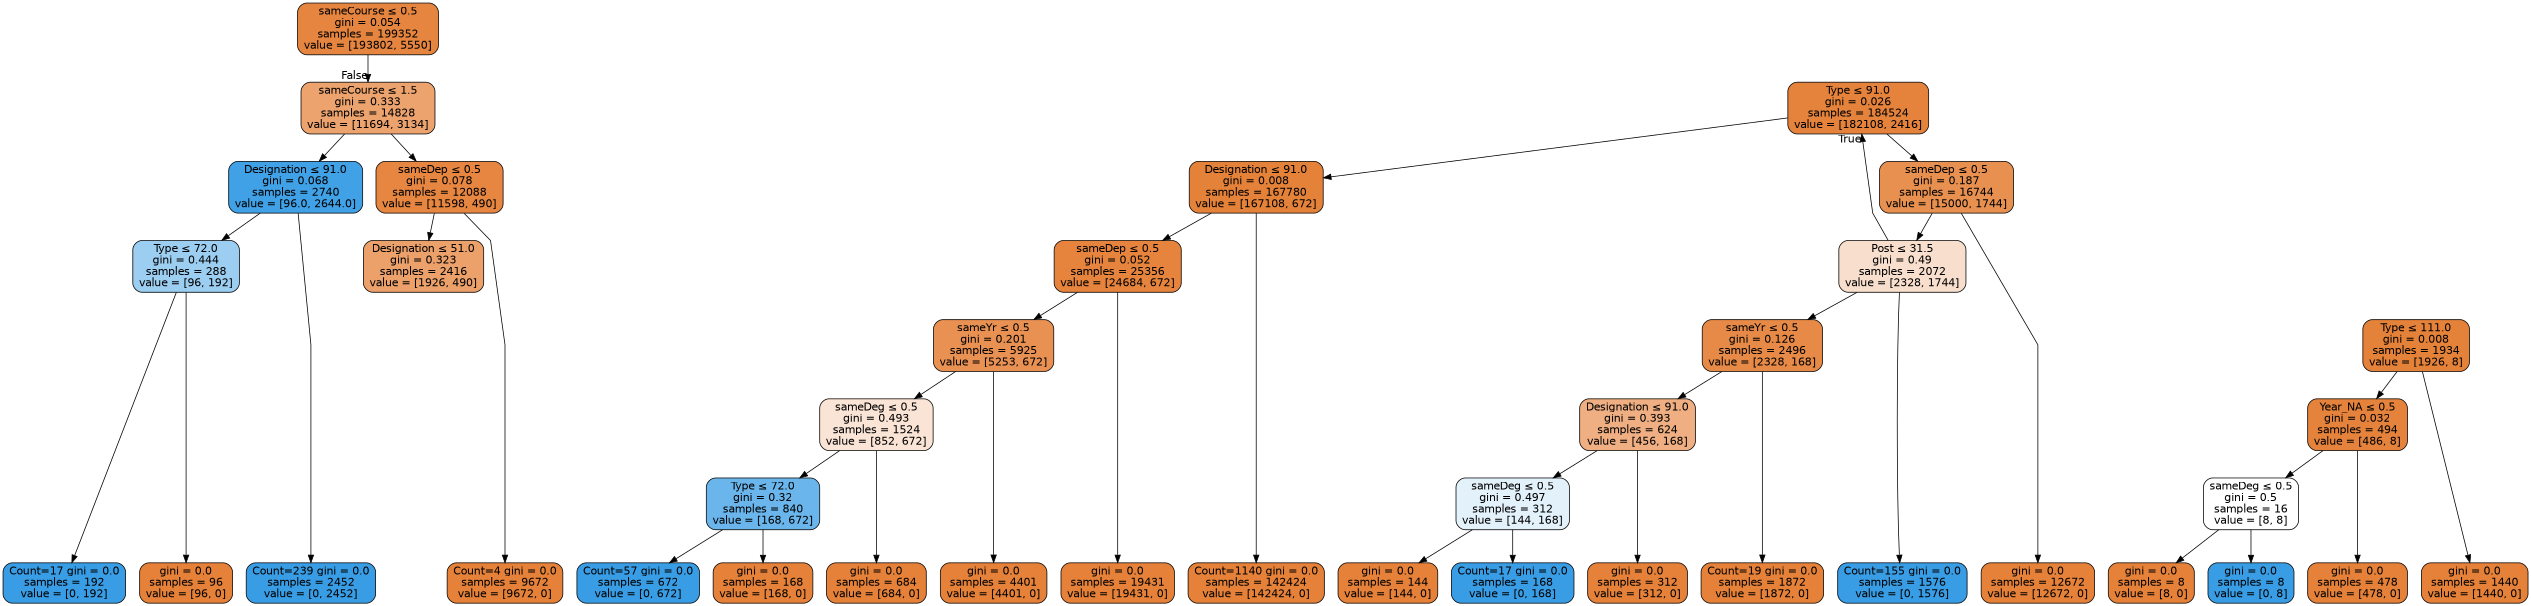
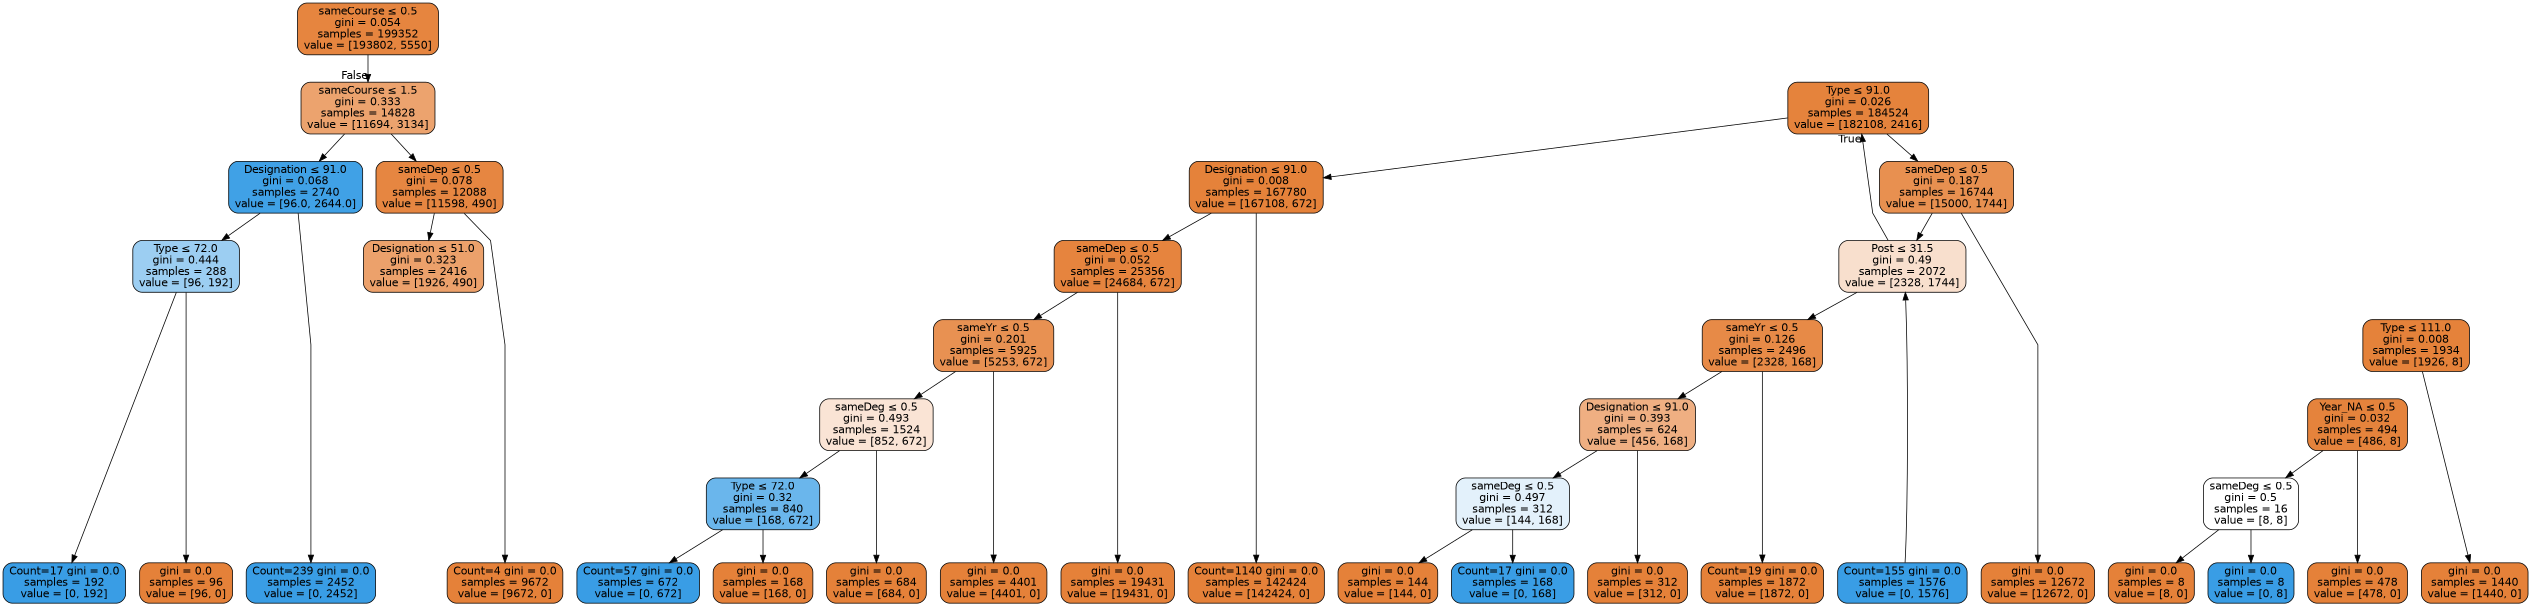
(2389, 382) -> none
(1897, 424) -> (1907, 431)
